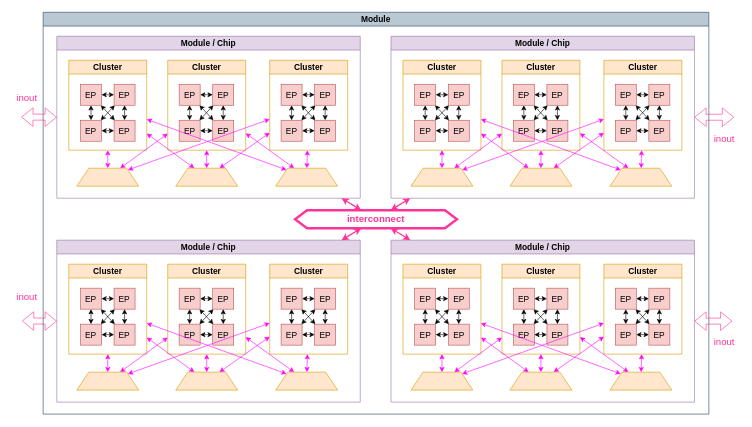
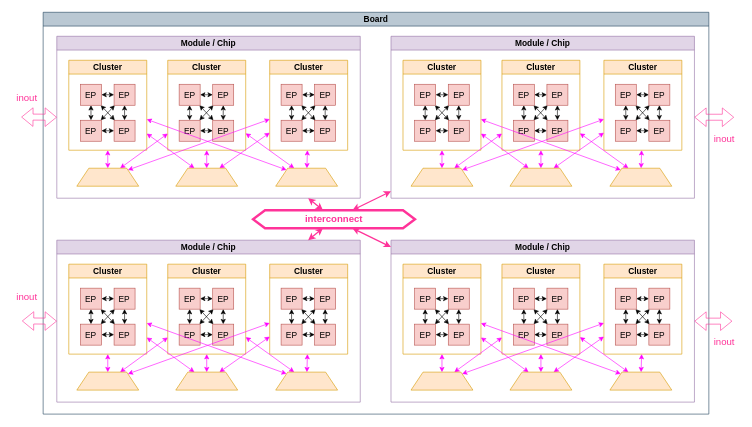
(376, 20) -> (376, 20)
(376, 219) -> (334, 219)
